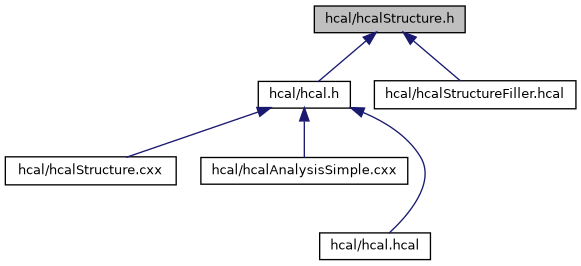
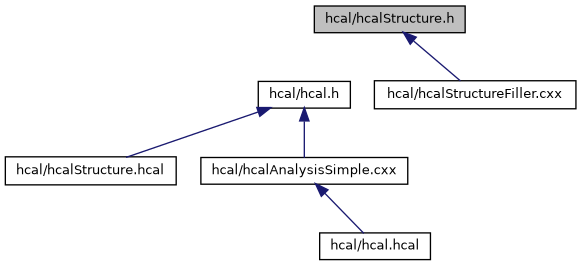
(342, 61) -> none
(475, 95) -> (475, 95)
(423, 164) -> (344, 213)
(91, 171) -> (91, 171)
